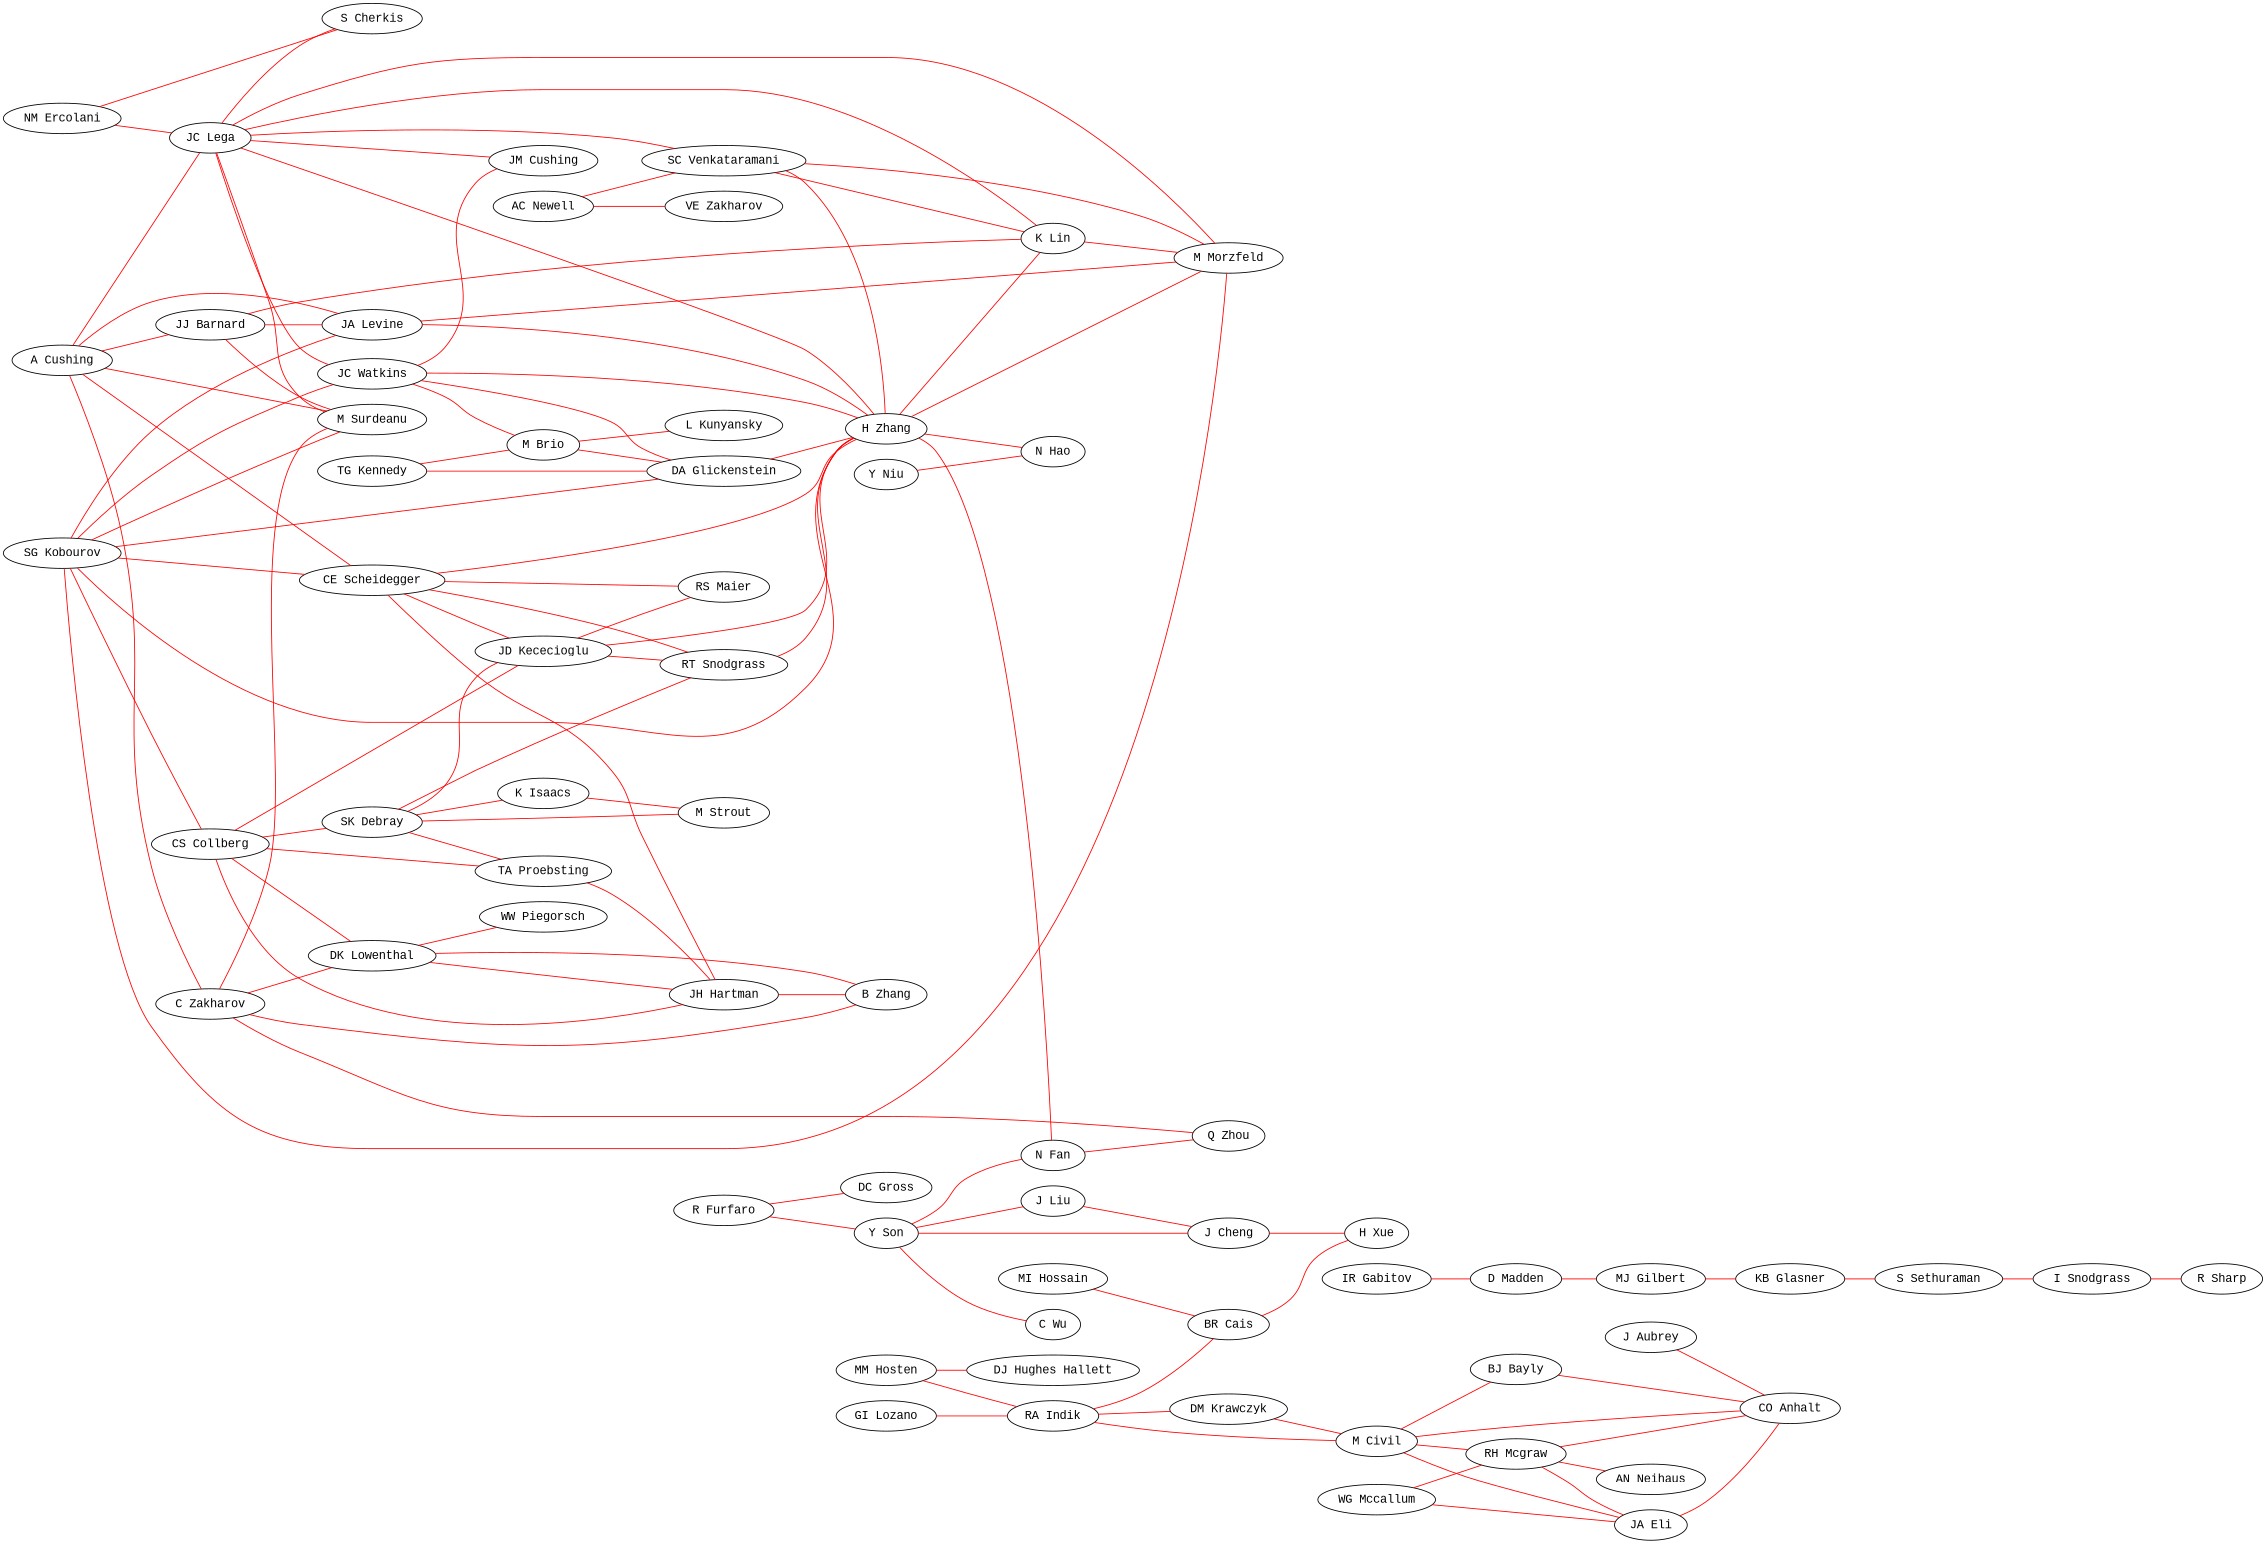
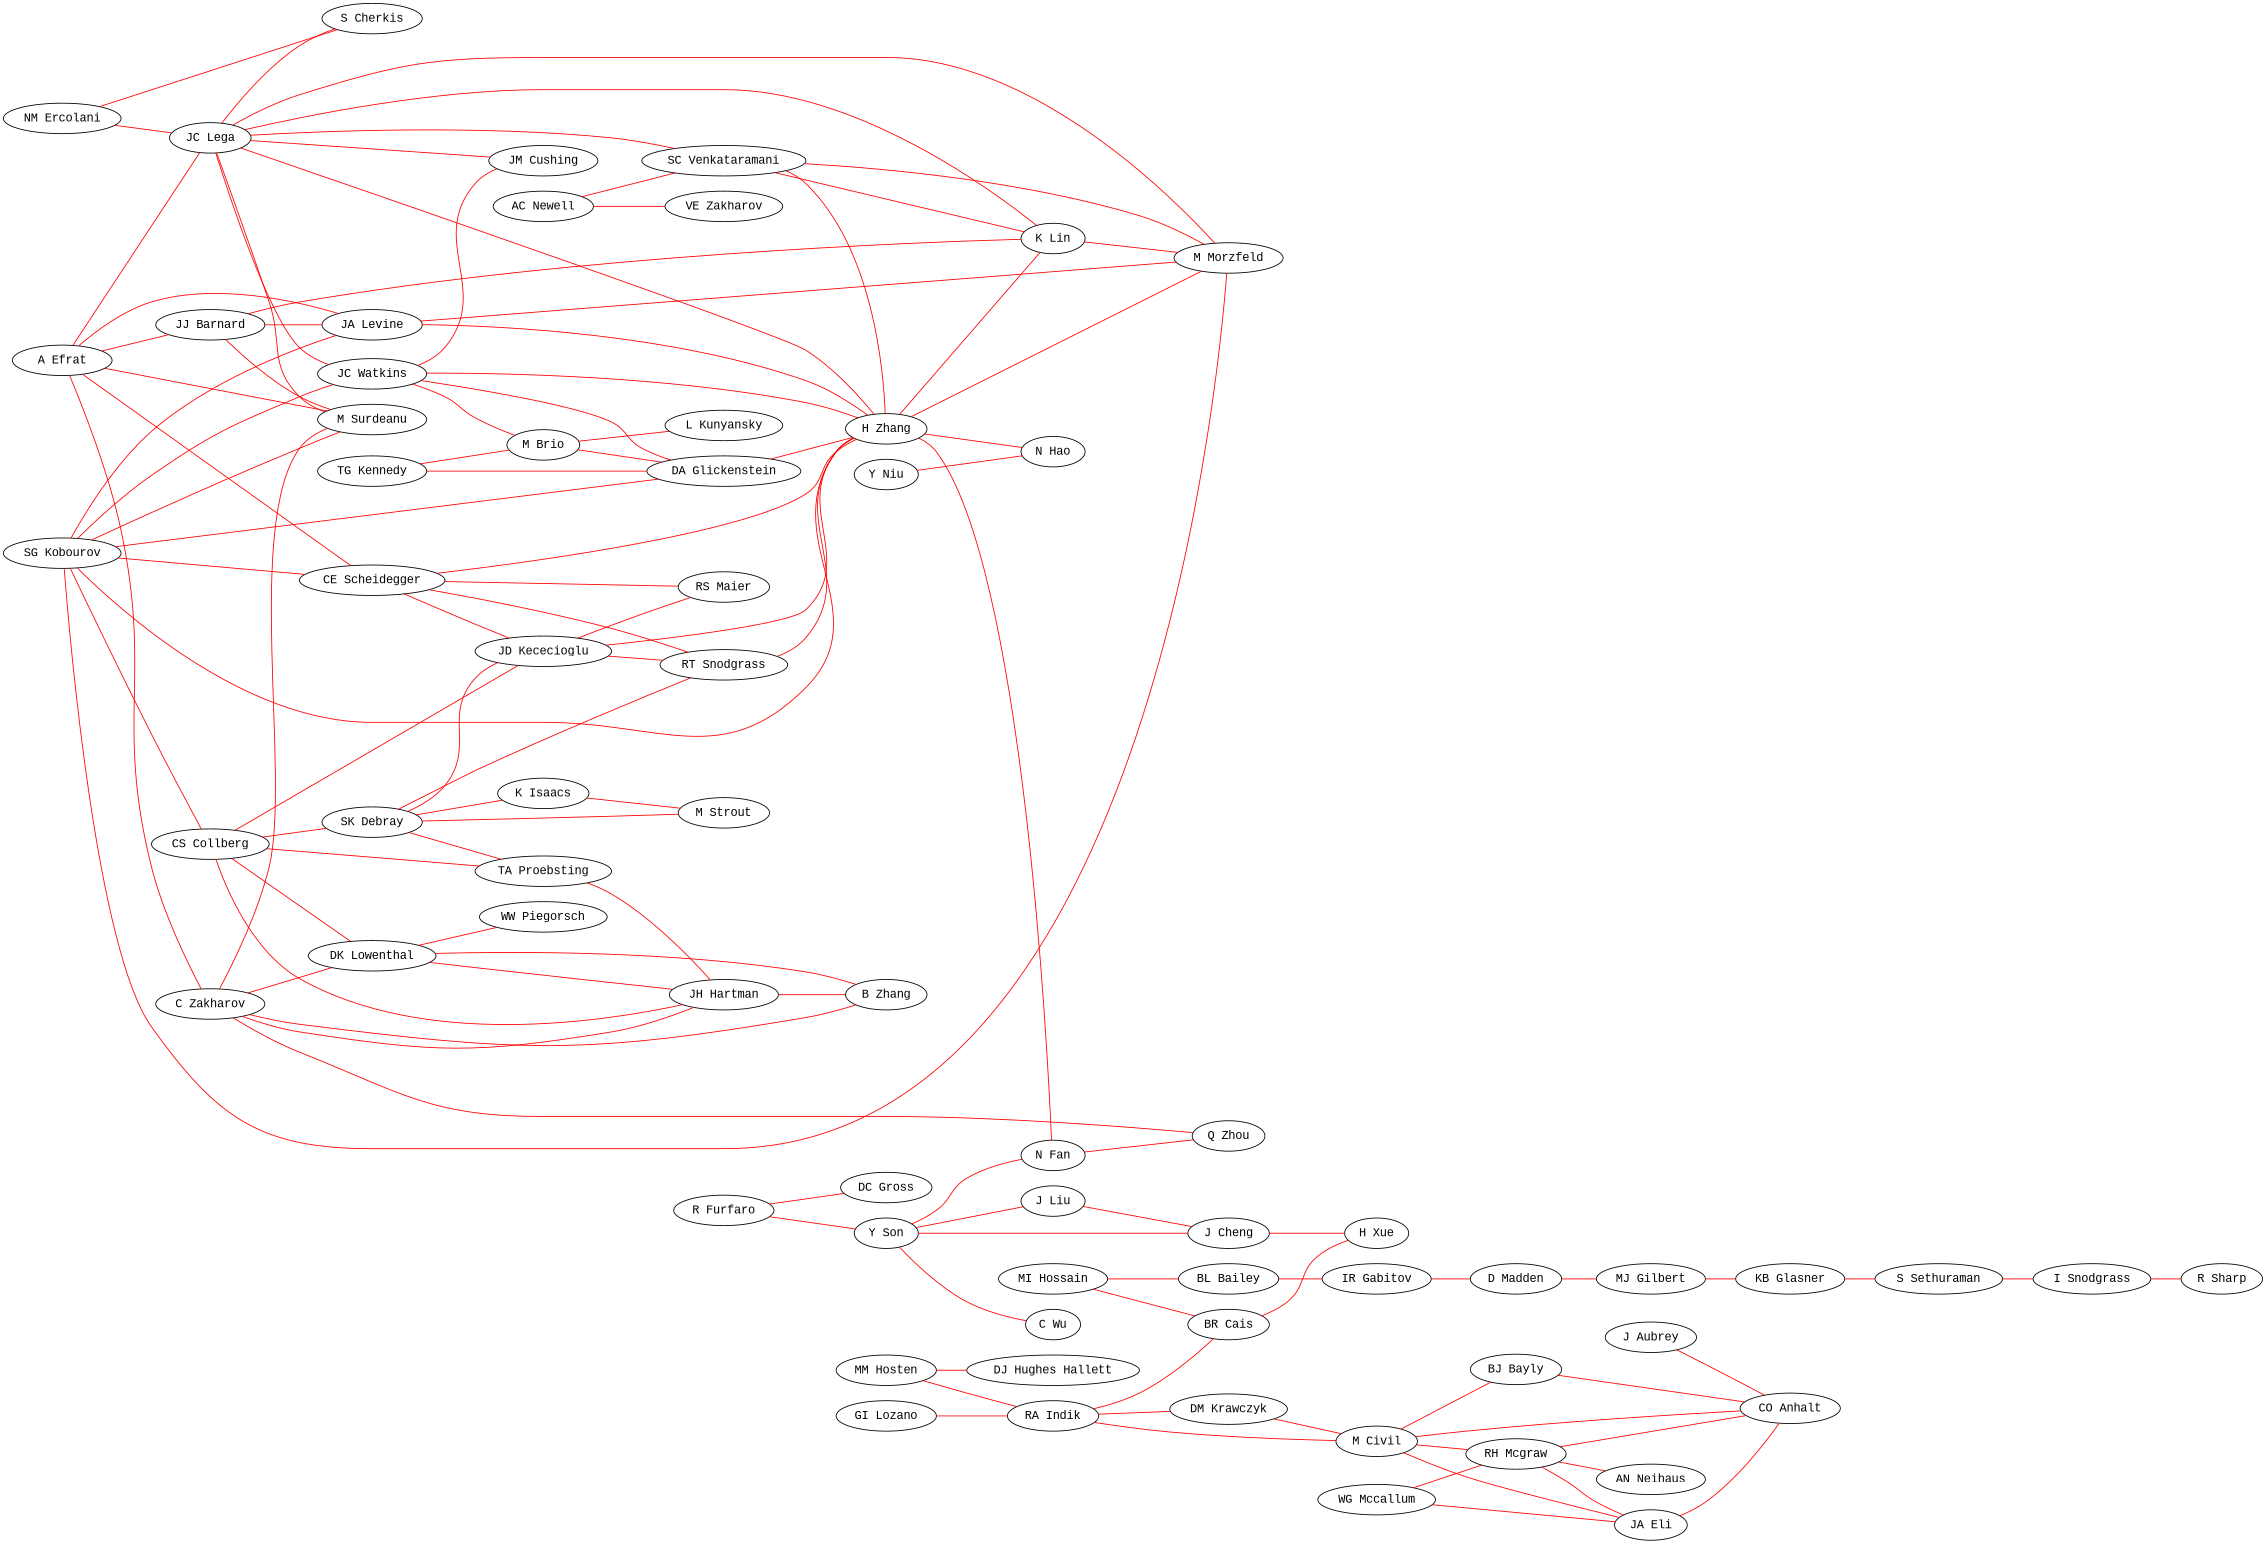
(62, 360) -> (62, 360)
(594, 752) -> (469, 1048)
none -> (1229, 1279)
